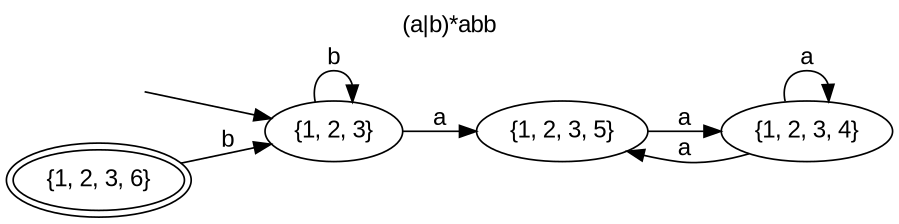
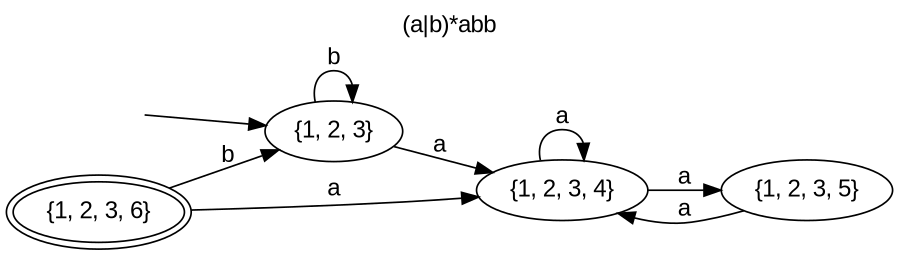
(431, 131) -> (435, 157)
none -> (327, 206)
